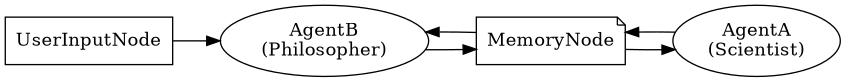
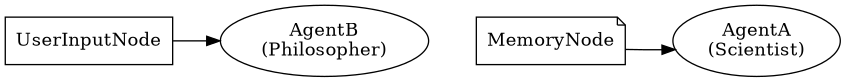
(458, 32) -> none
(657, 32) -> none
(444, 50) -> none
